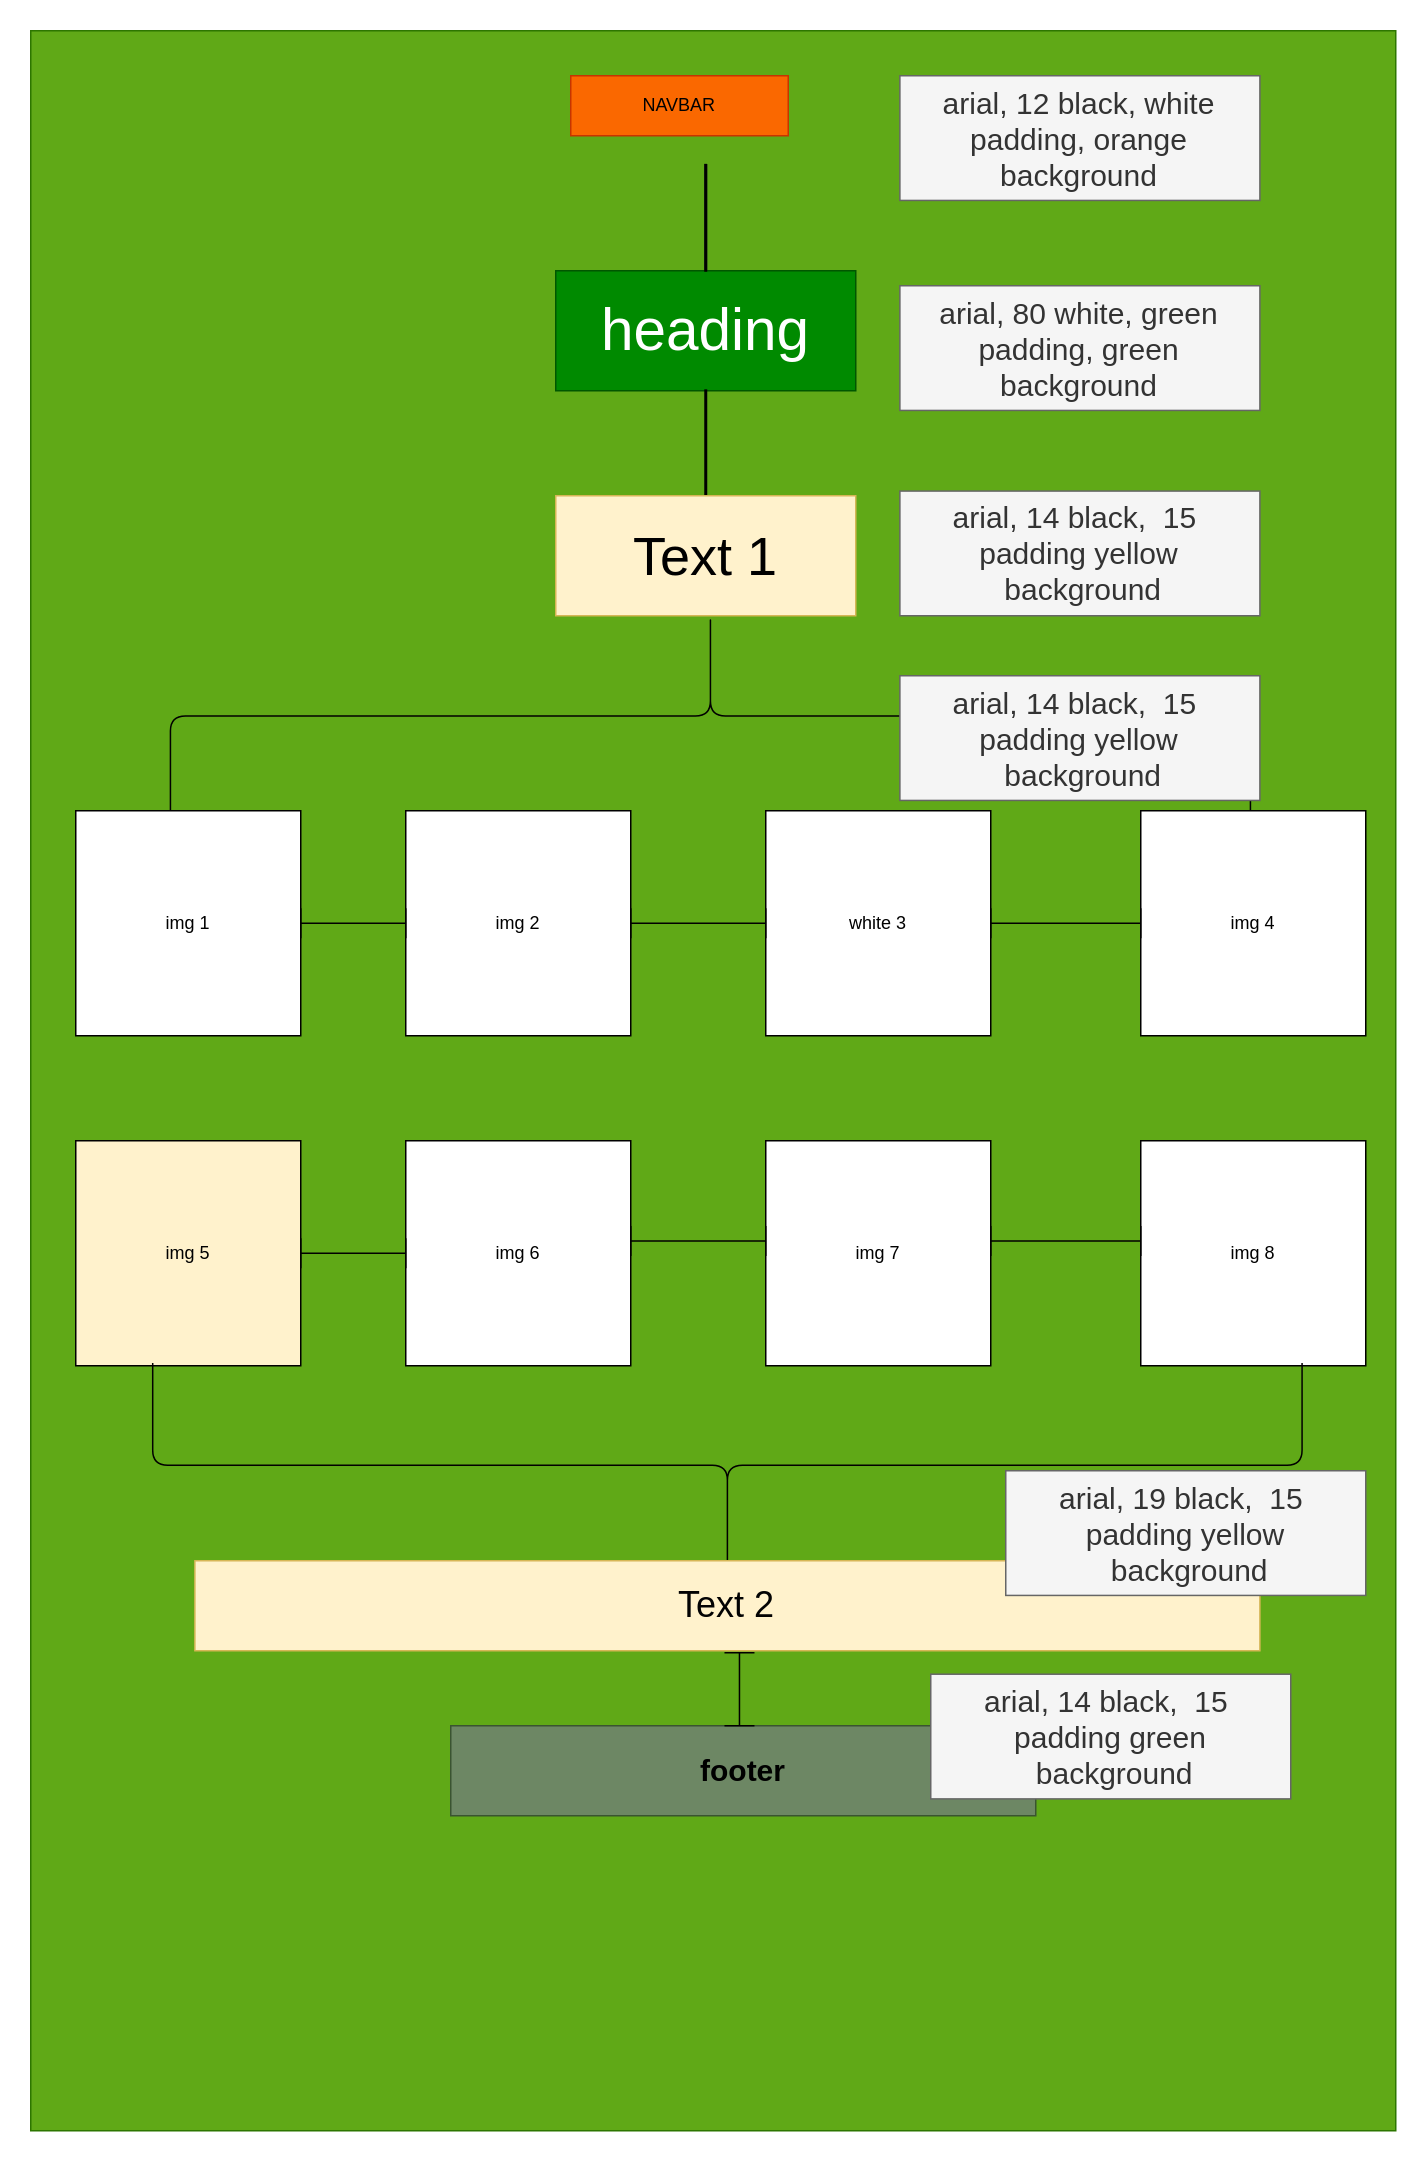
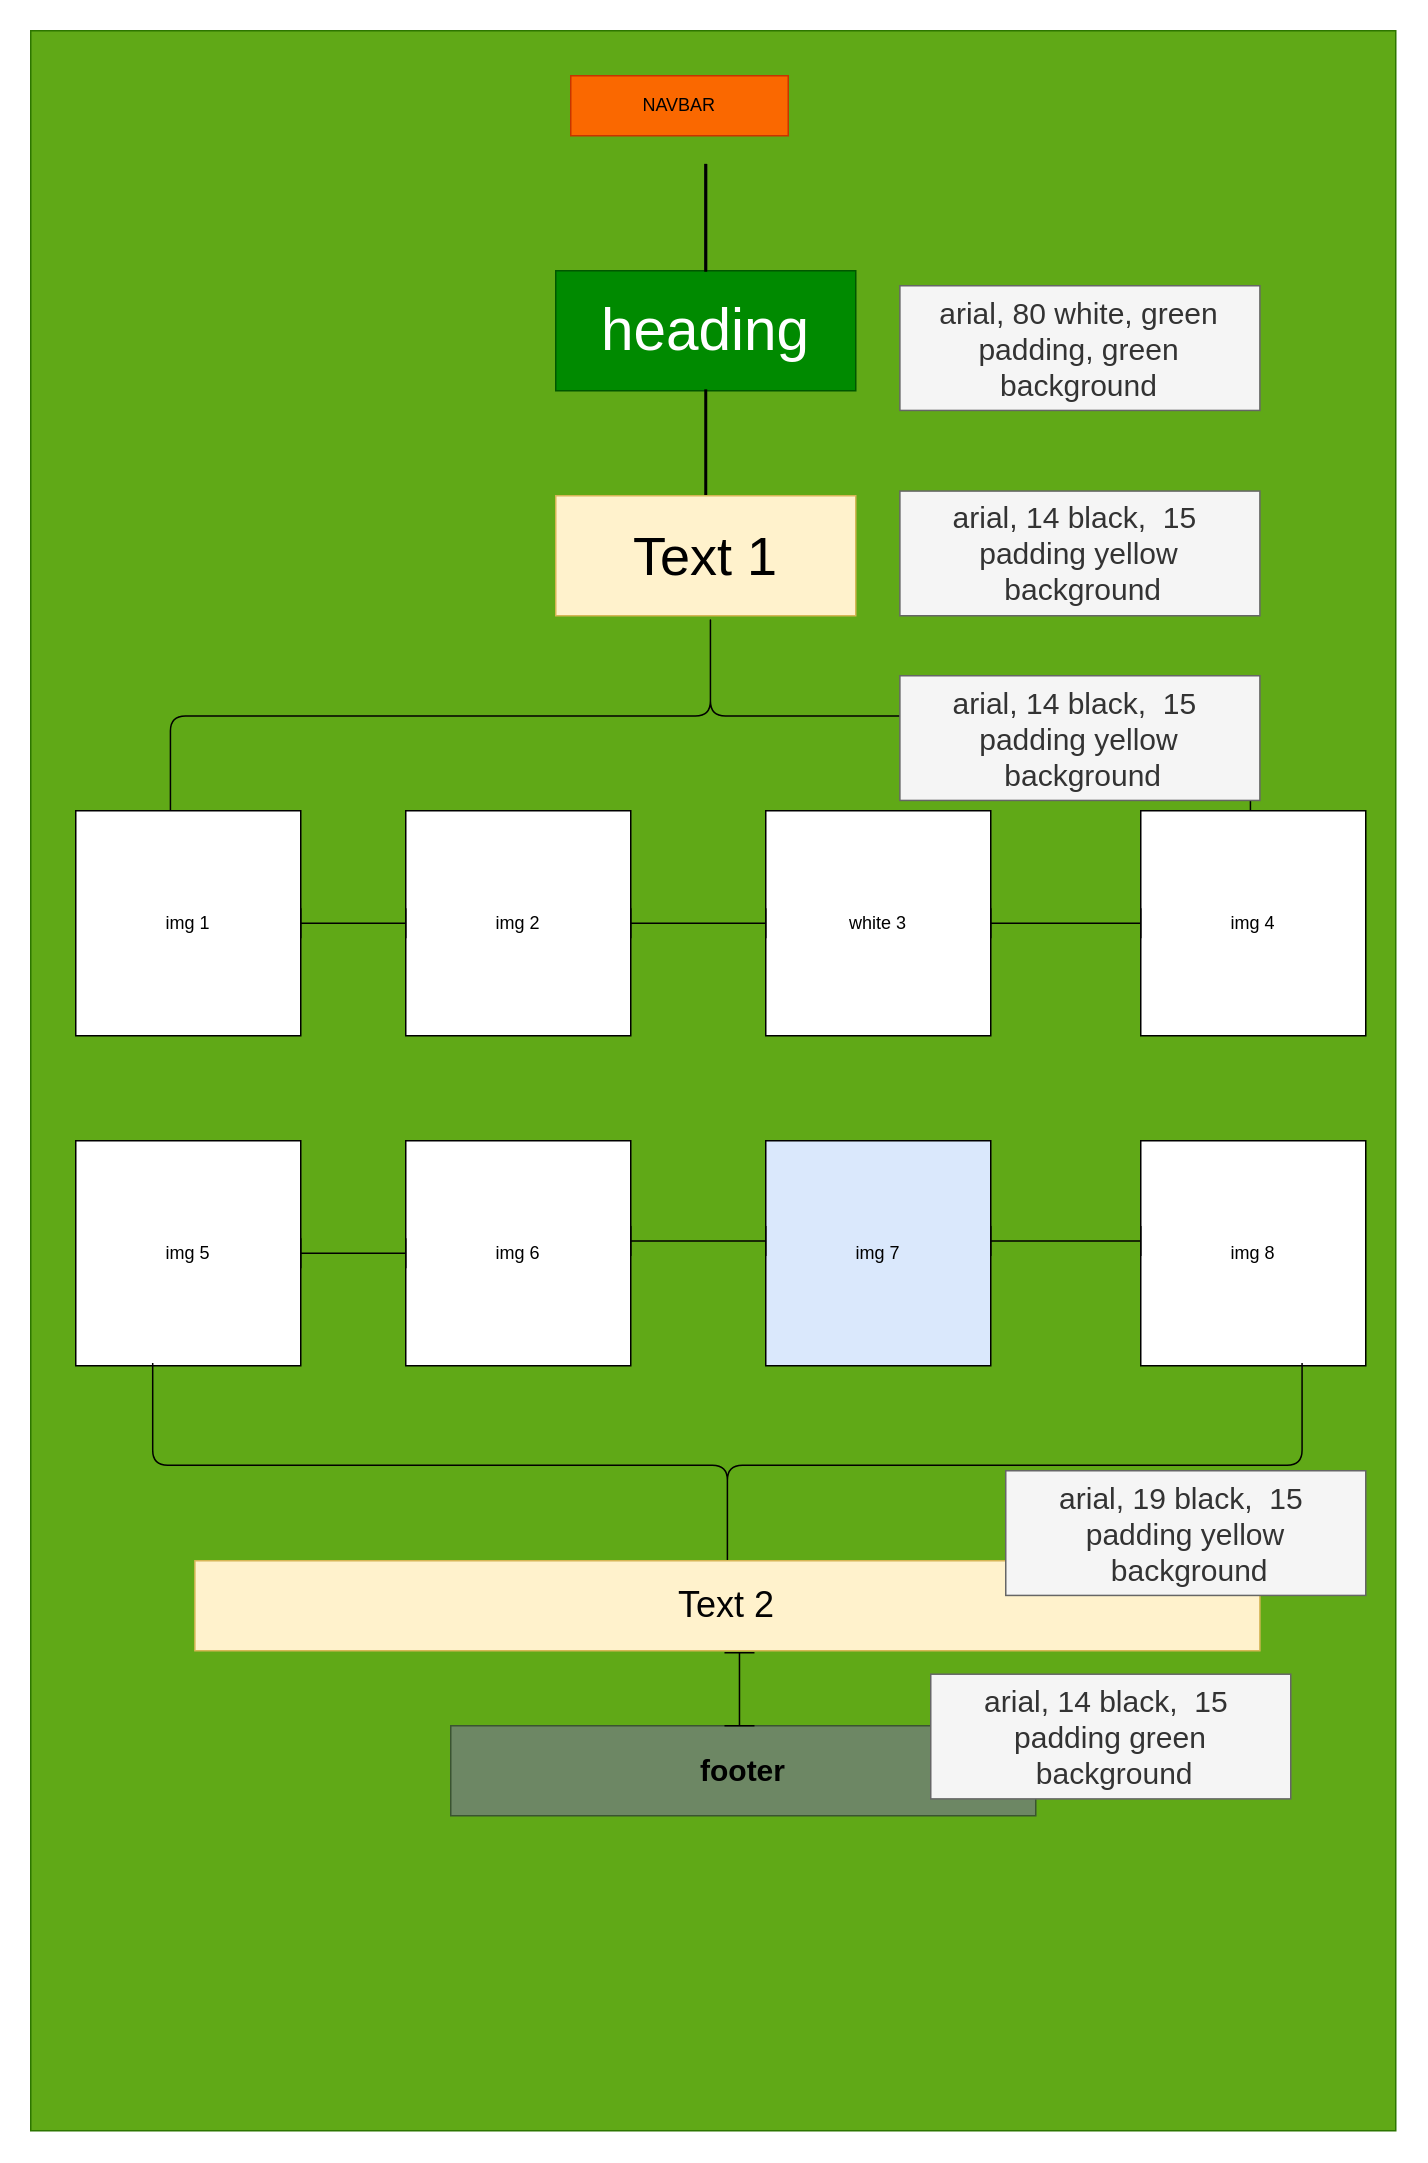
(1080, 138) -> none
(188, 1253) -> (188, 1253)
(878, 1253) -> (878, 1253)
